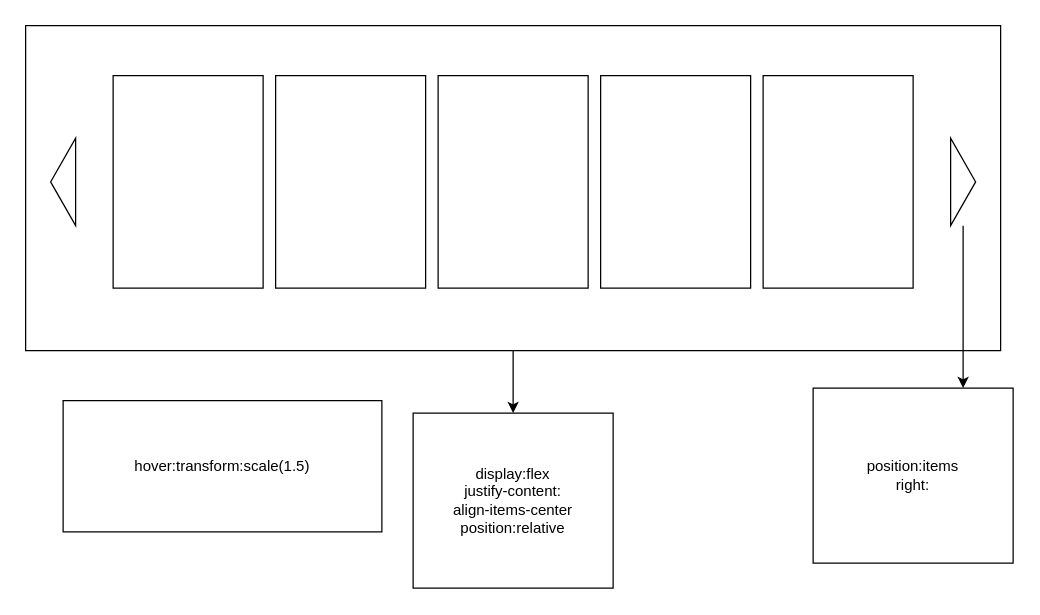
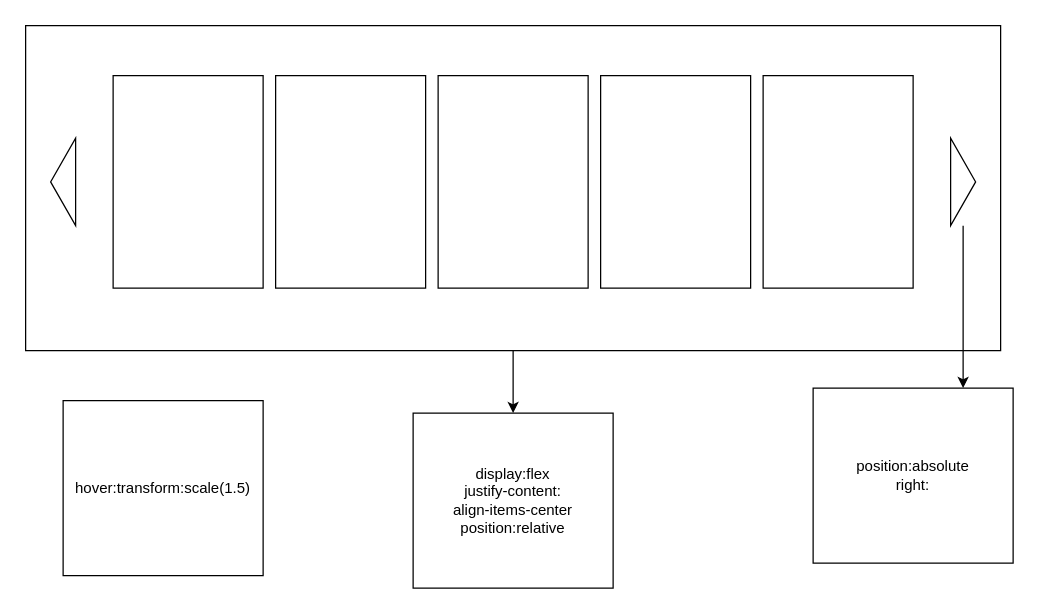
(223, 466) -> (163, 488)
(913, 476) -> (913, 476)
